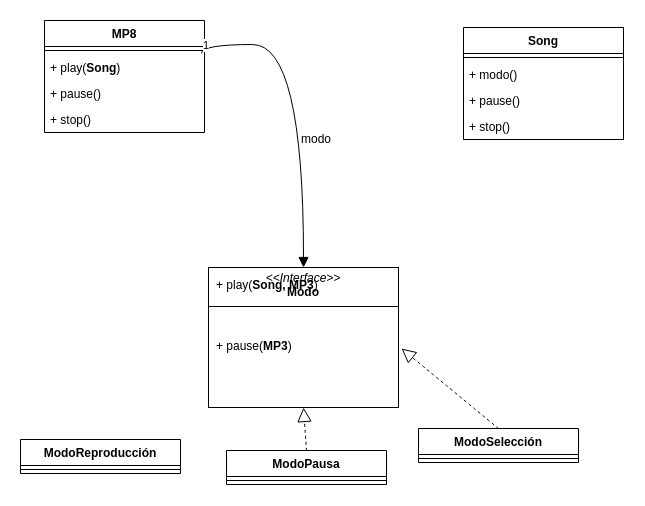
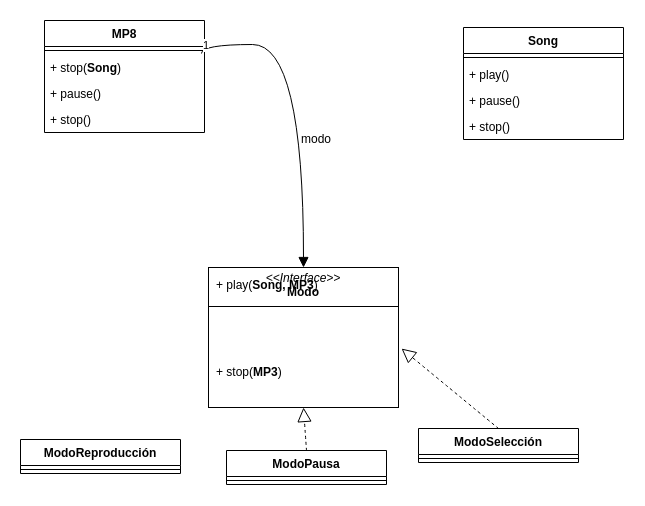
(88, 69) -> (89, 69)
(495, 76) -> (493, 76)
(291, 346) -> none
none -> (291, 372)
